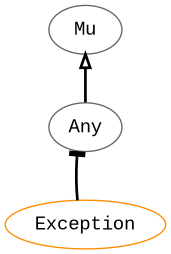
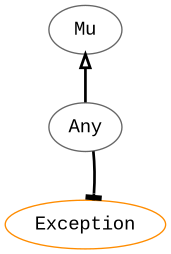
(76, 179) -> (95, 172)
